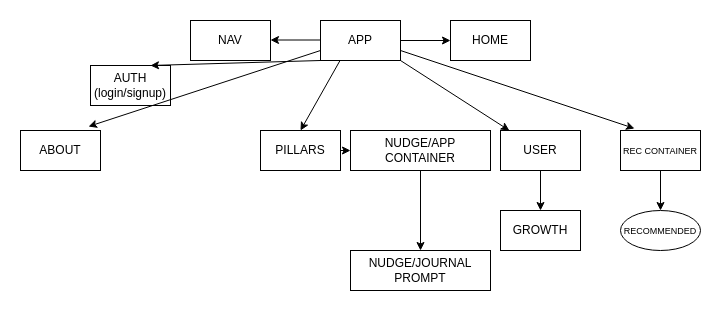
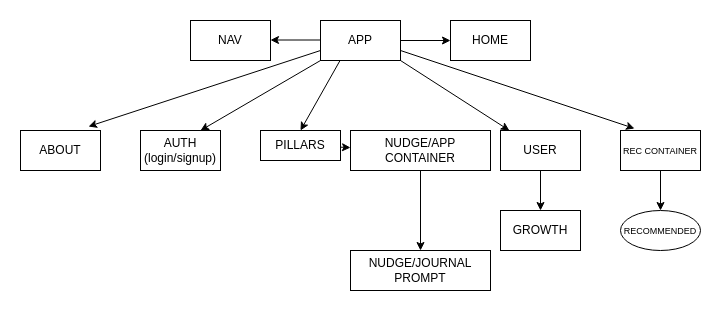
(131, 86) -> (181, 151)
(301, 151) -> (301, 146)
